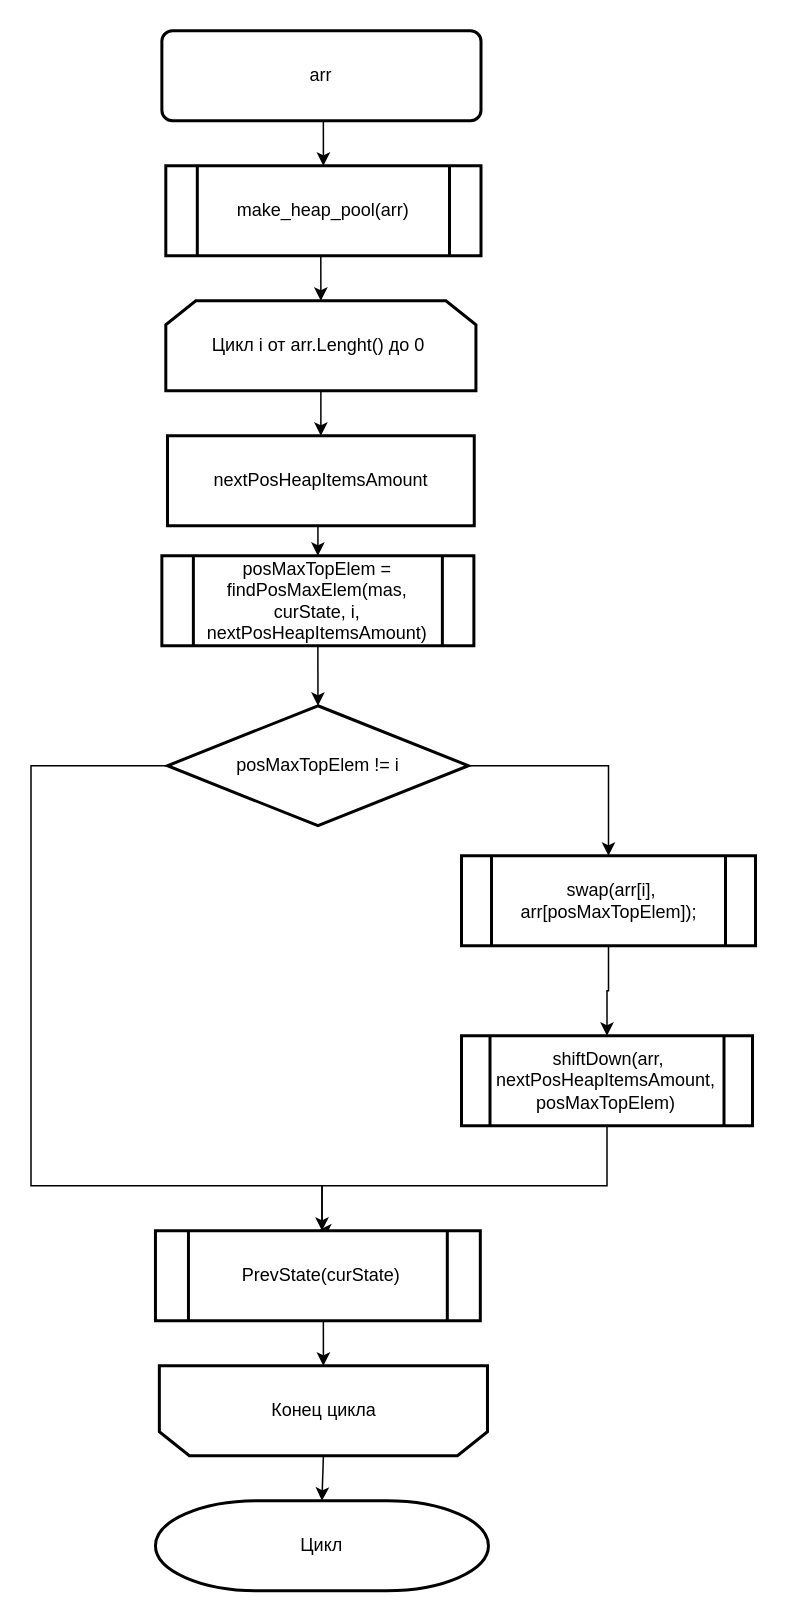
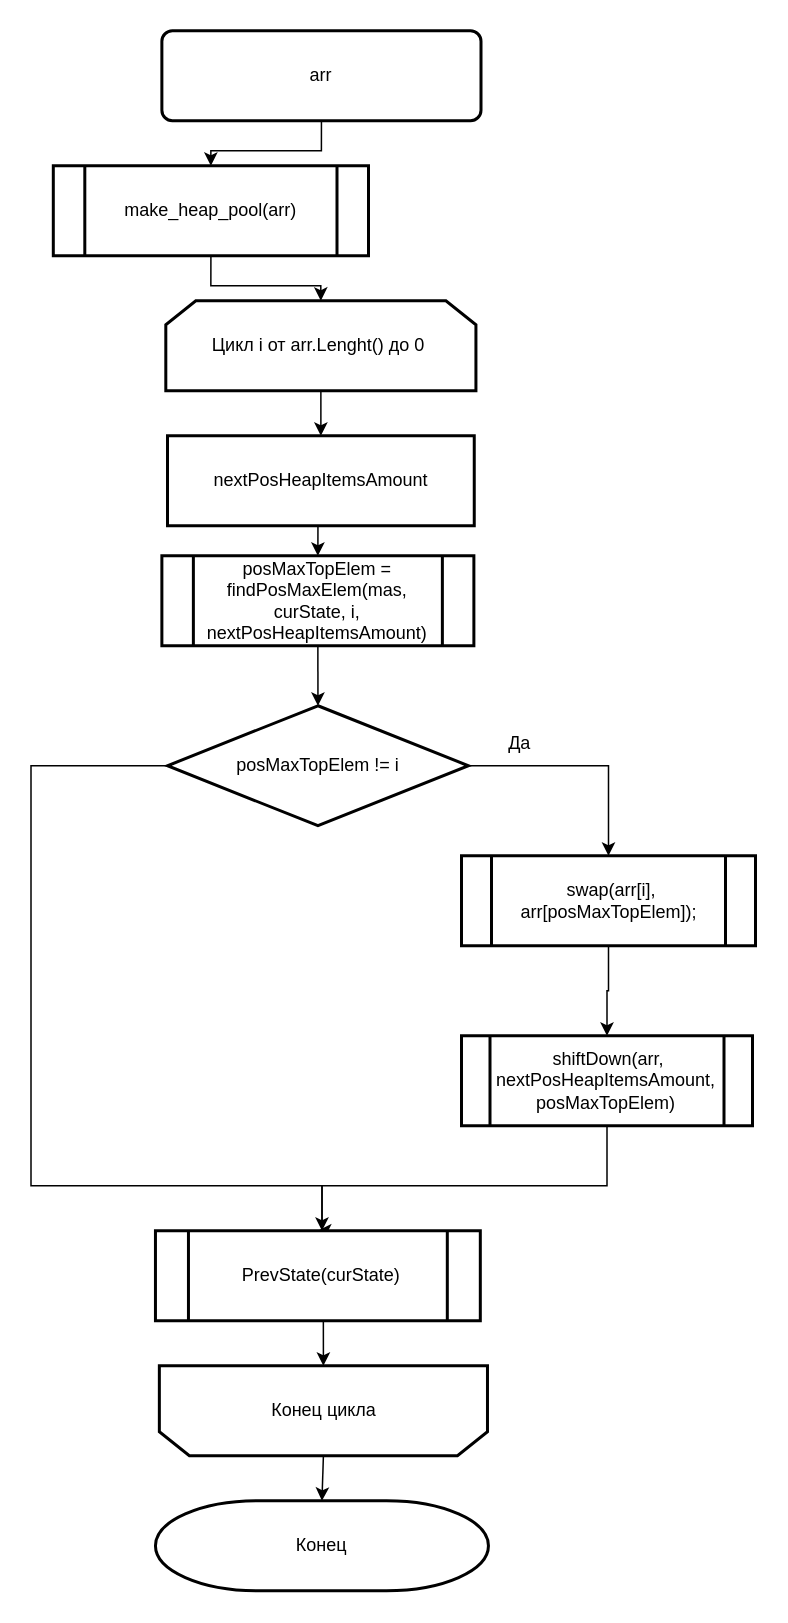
(323, 211) -> (211, 211)
none -> (520, 743)
(322, 1546) -> (322, 1546)
